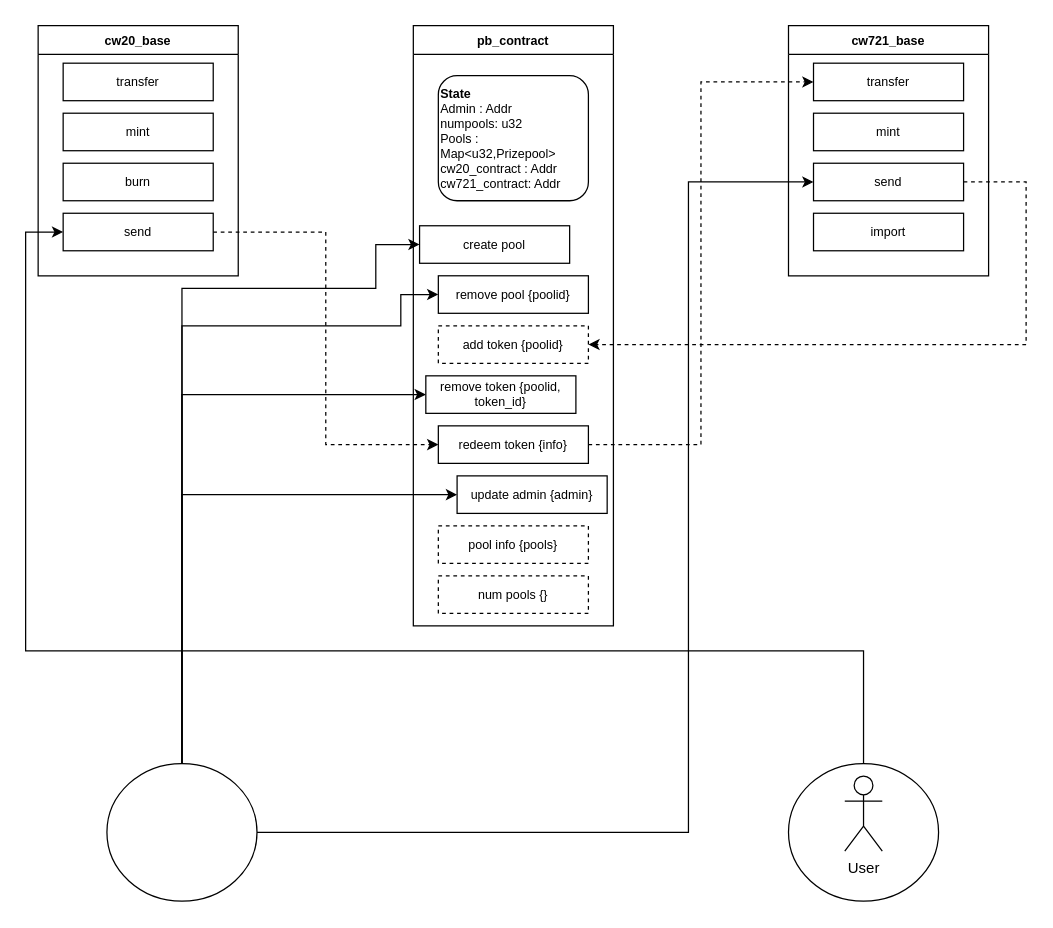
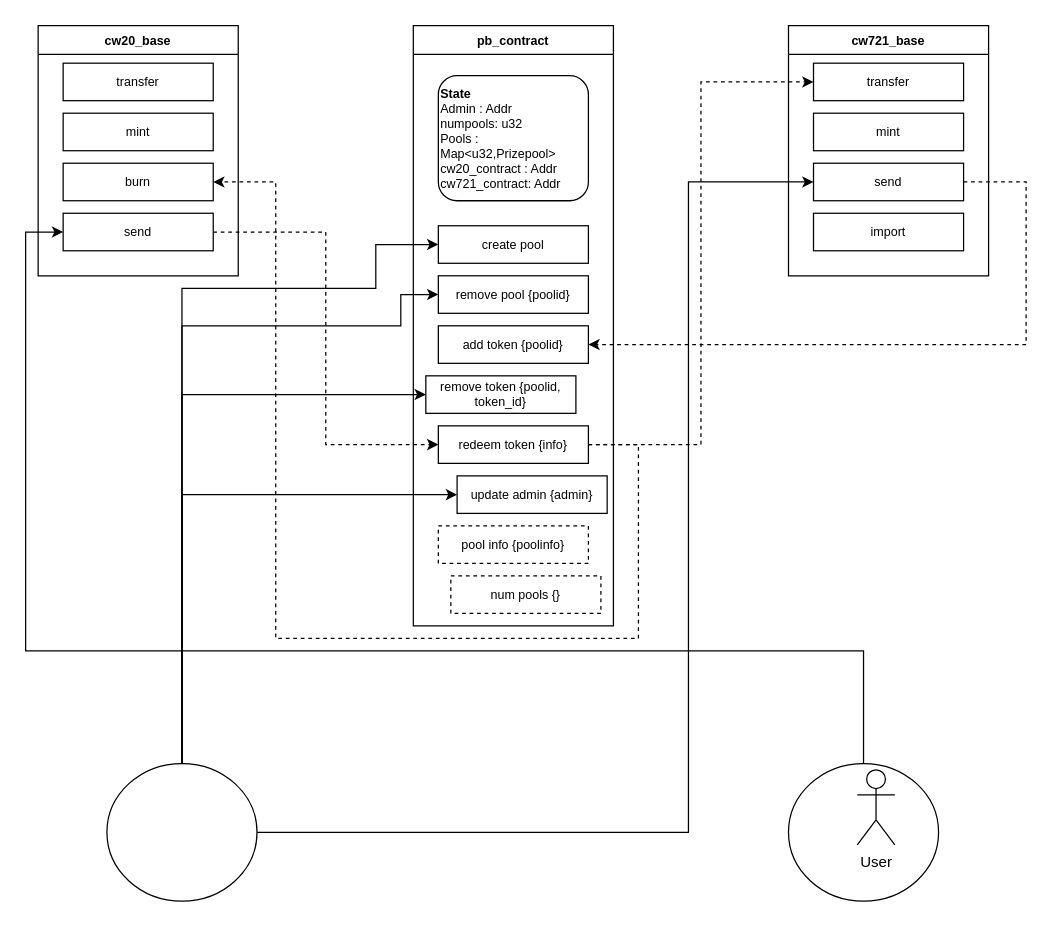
(494, 244) -> (513, 244)
(513, 344) -> (513, 344)
(513, 544) -> (513, 544)
(513, 594) -> (526, 594)
none -> (297, 638)
(863, 813) -> (876, 807)
